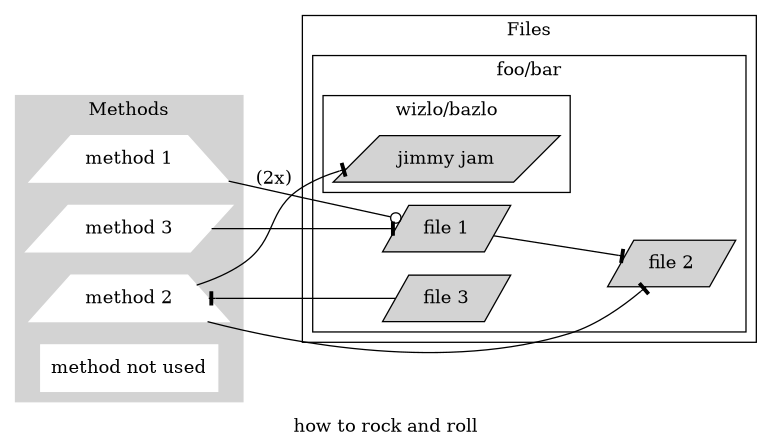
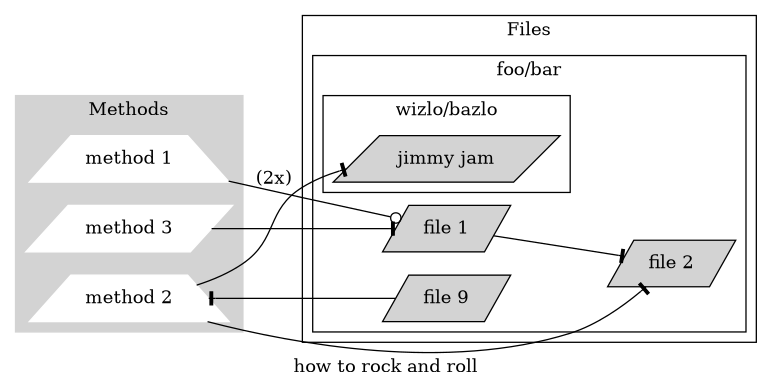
(447, 298) -> (447, 298)
(129, 368) -> none
